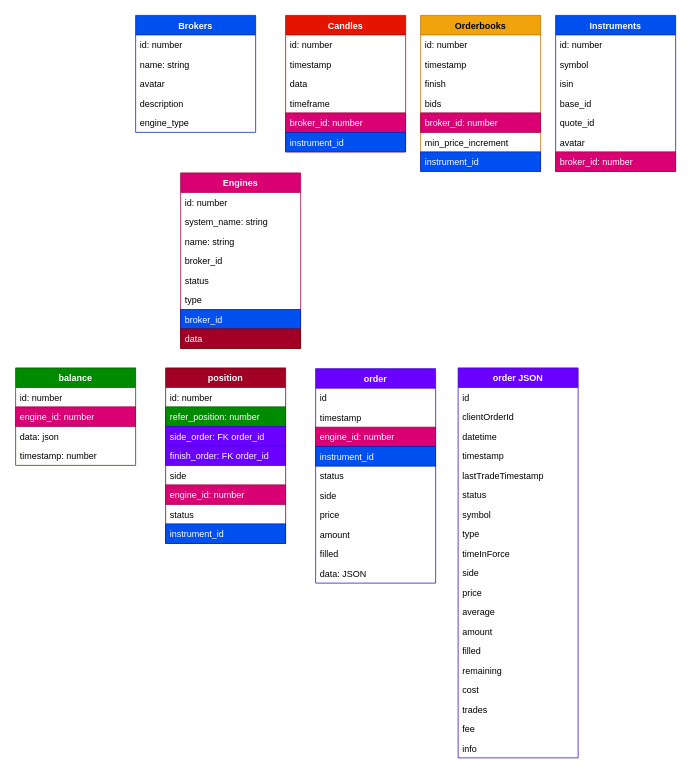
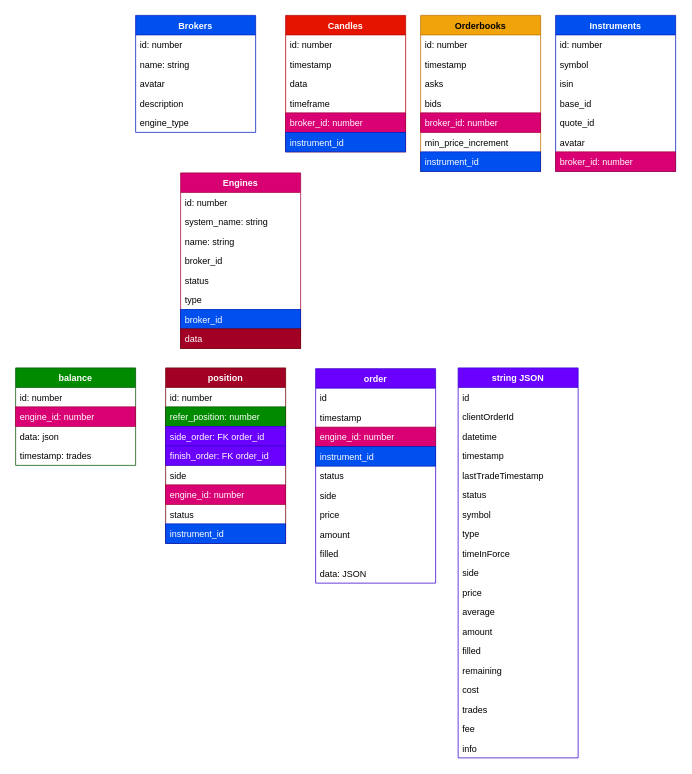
(437, 84) -> (435, 84)
(518, 378) -> (518, 378)
(59, 456) -> (59, 456)
